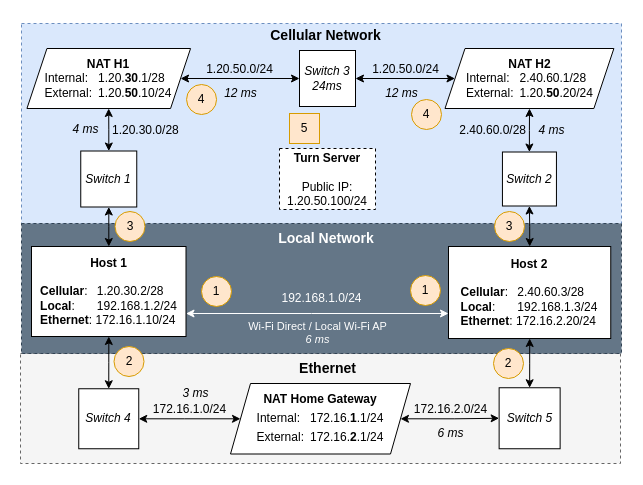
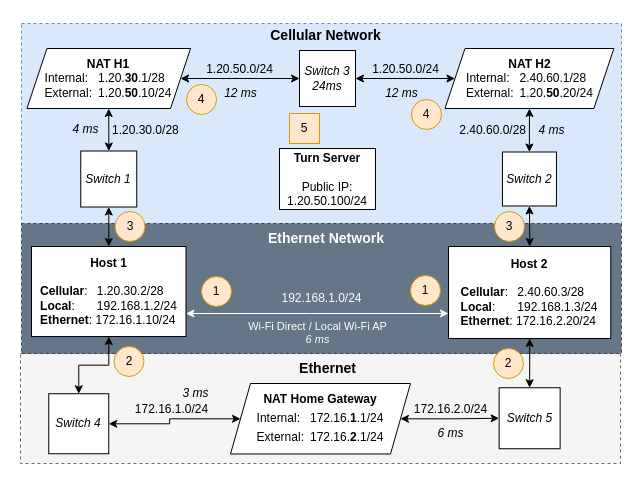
(328, 179) -> (328, 179)
(327, 239) -> (327, 239)
(109, 419) -> (79, 424)
